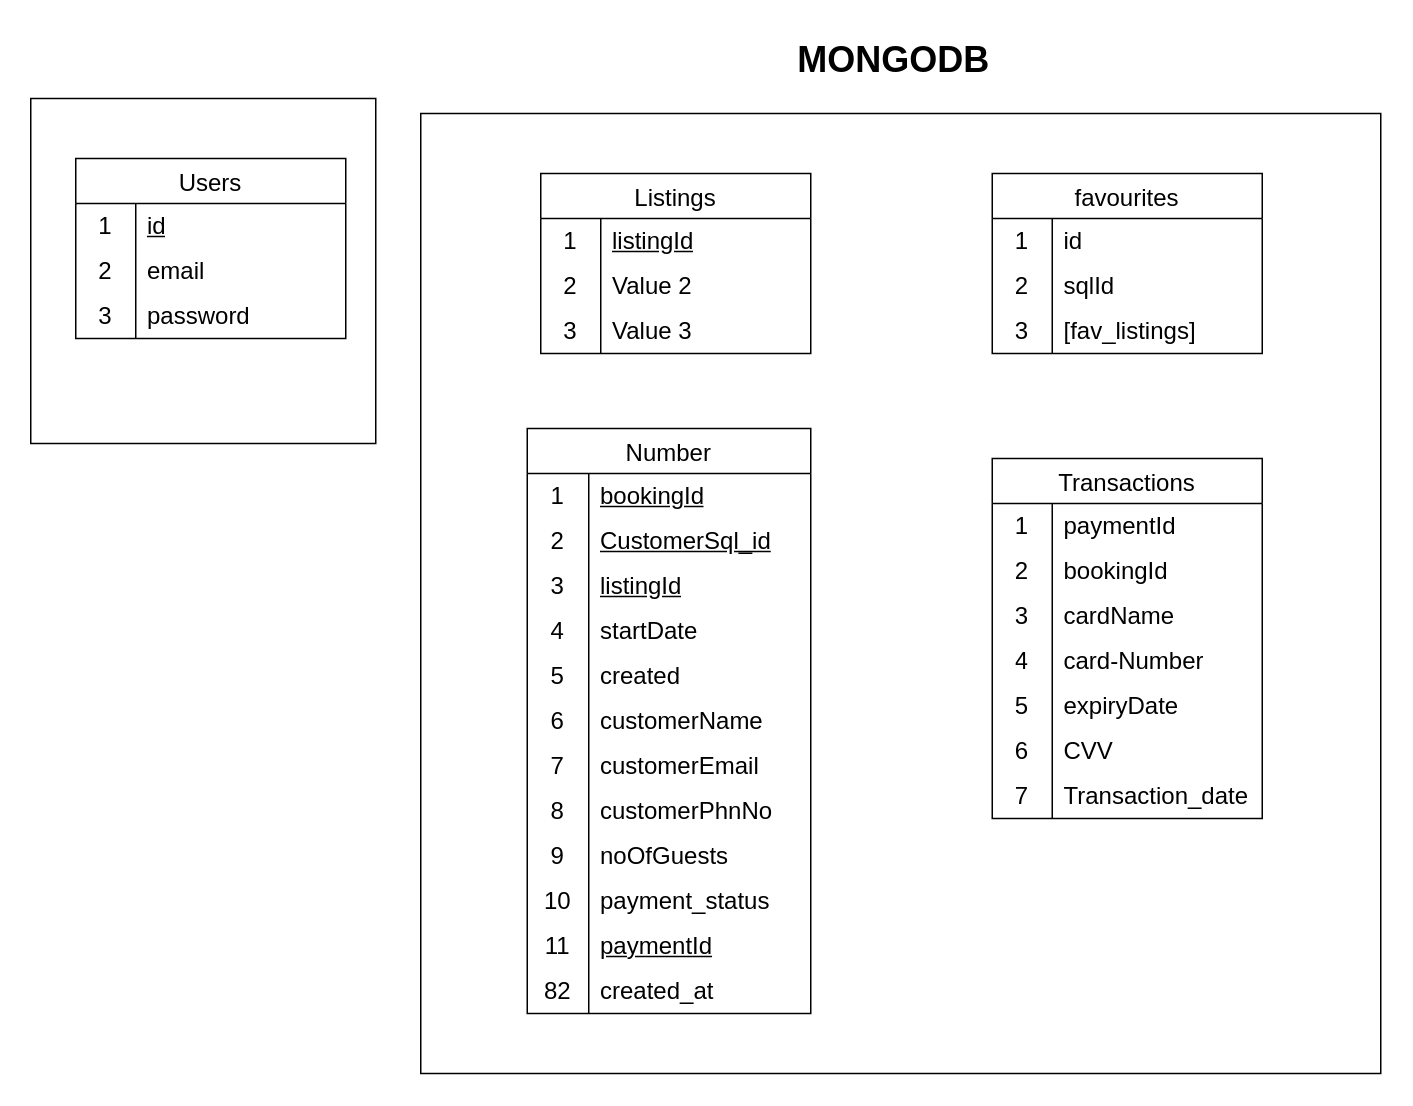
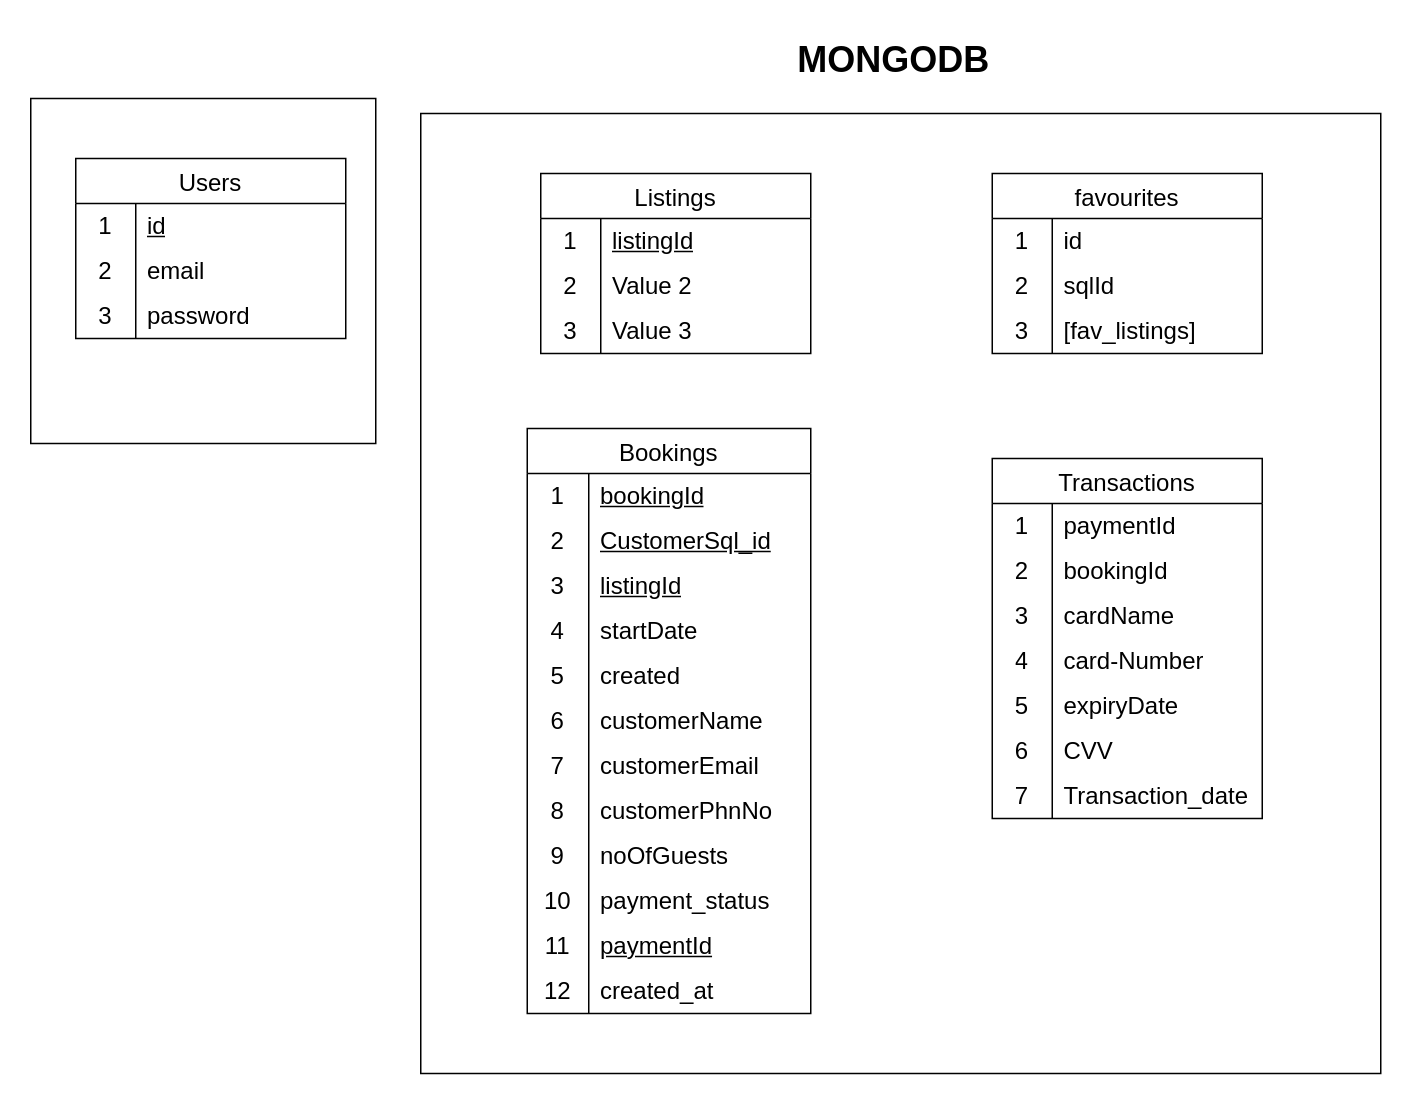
(668, 453) -> (668, 453)
(558, 991) -> (558, 991)
